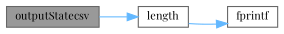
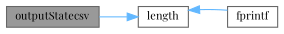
(203, 24) -> (214, 10)
